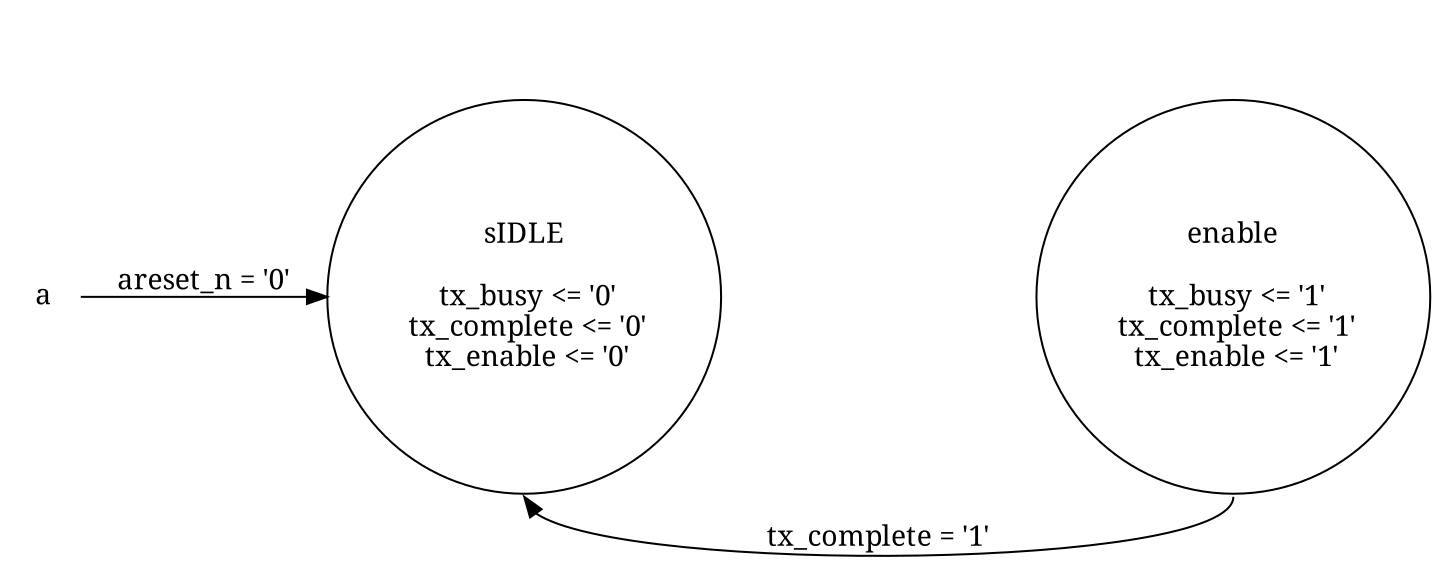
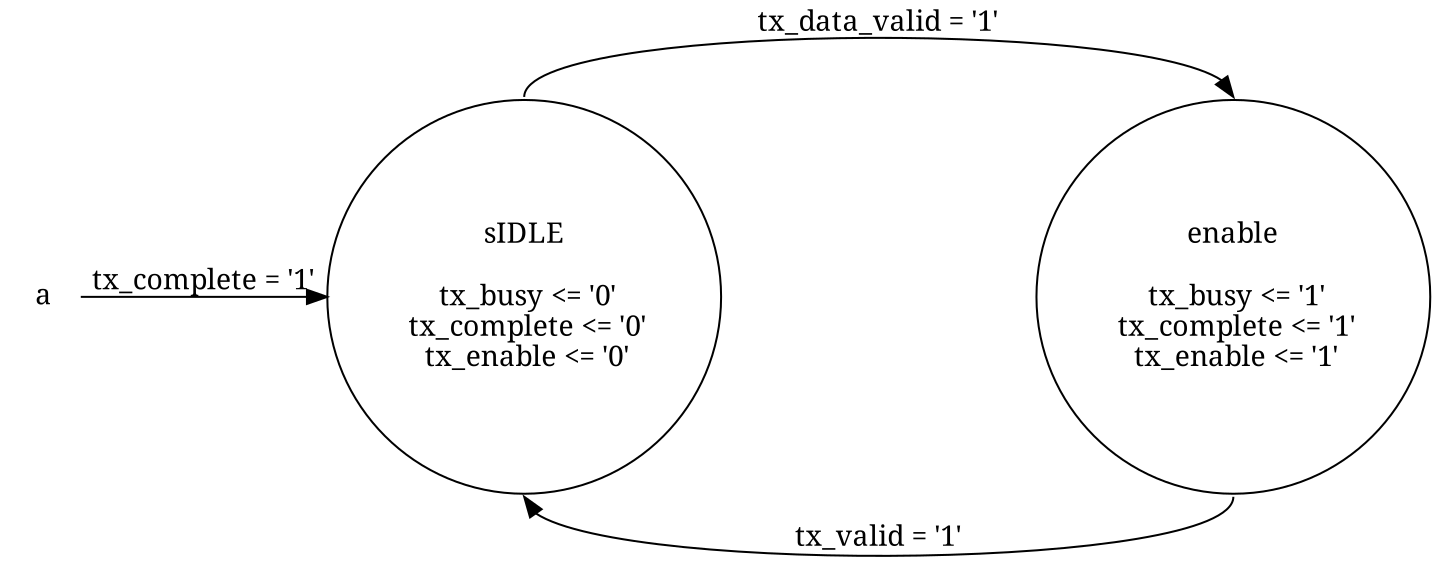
none -> (869, 38)
(204, 282) -> (204, 282)
(879, 538) -> (879, 538)
